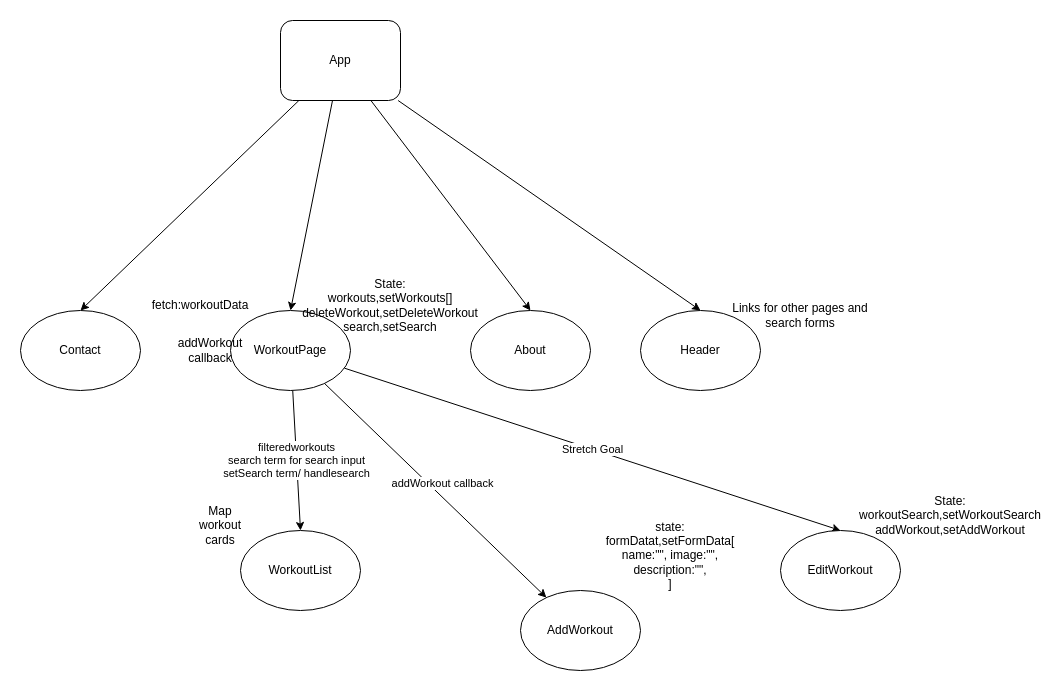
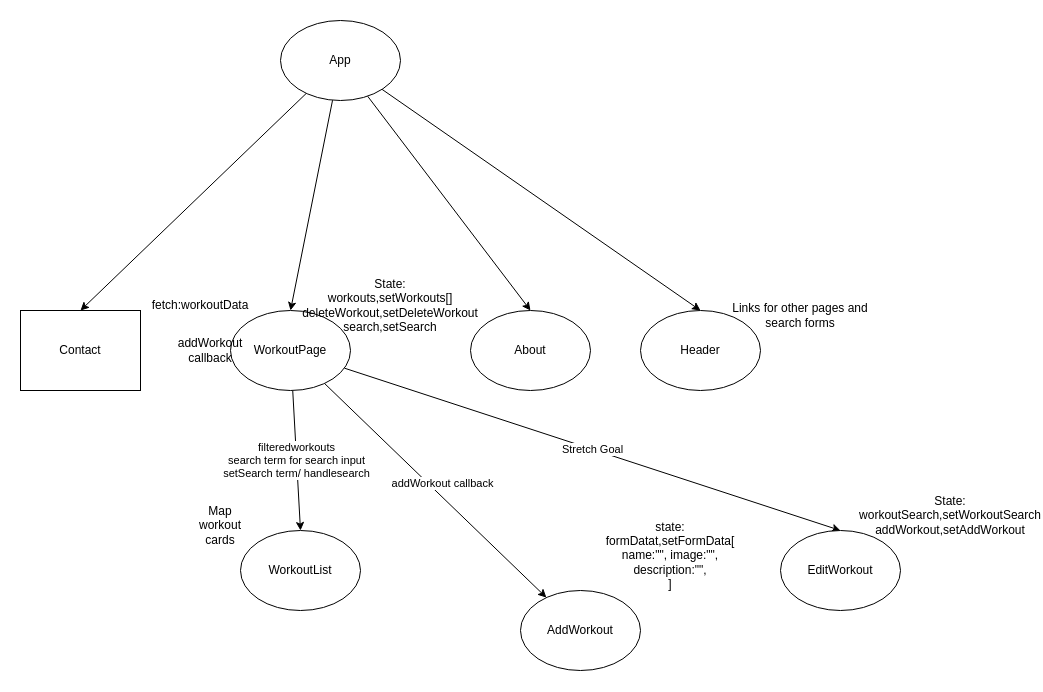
(341, 61) -> (341, 61)
(81, 351) -> (81, 351)
